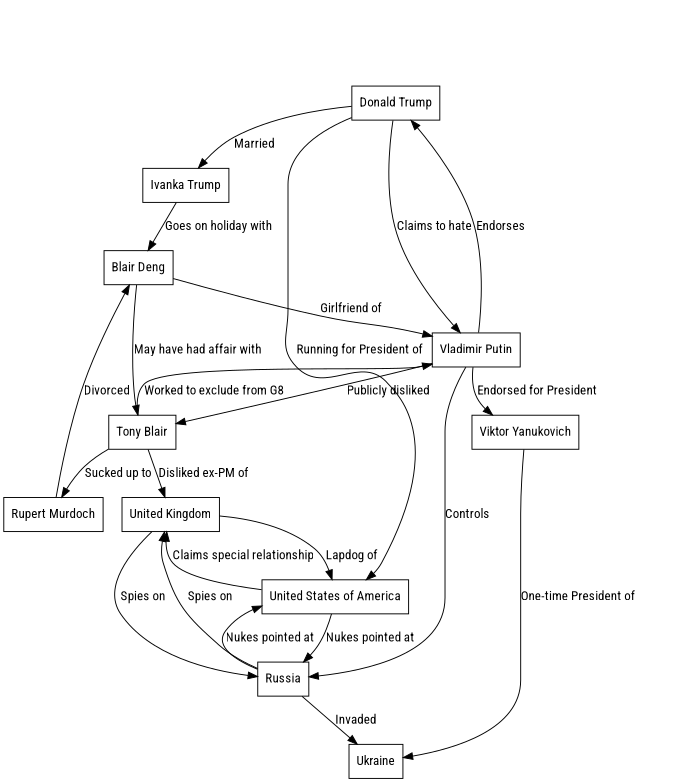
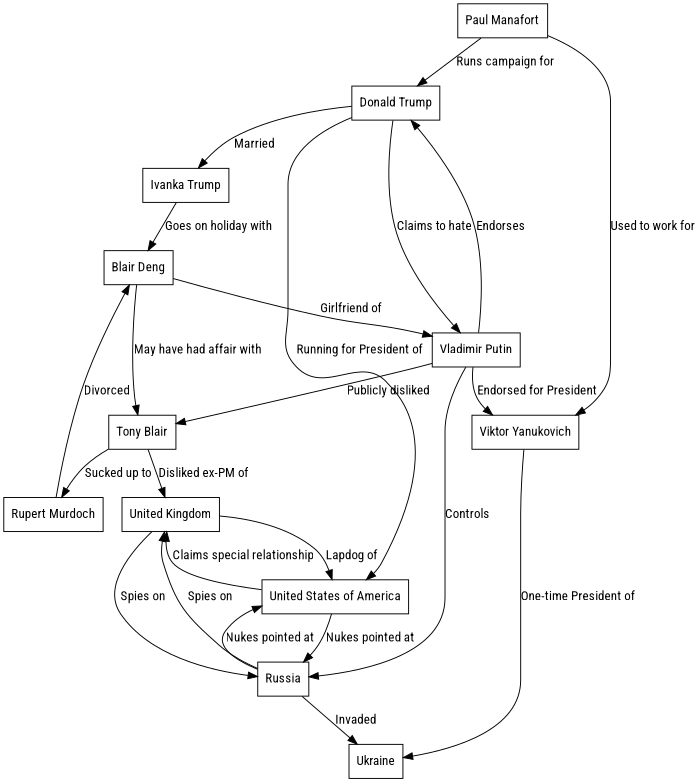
none -> (503, 21)
(266, 370) -> none
